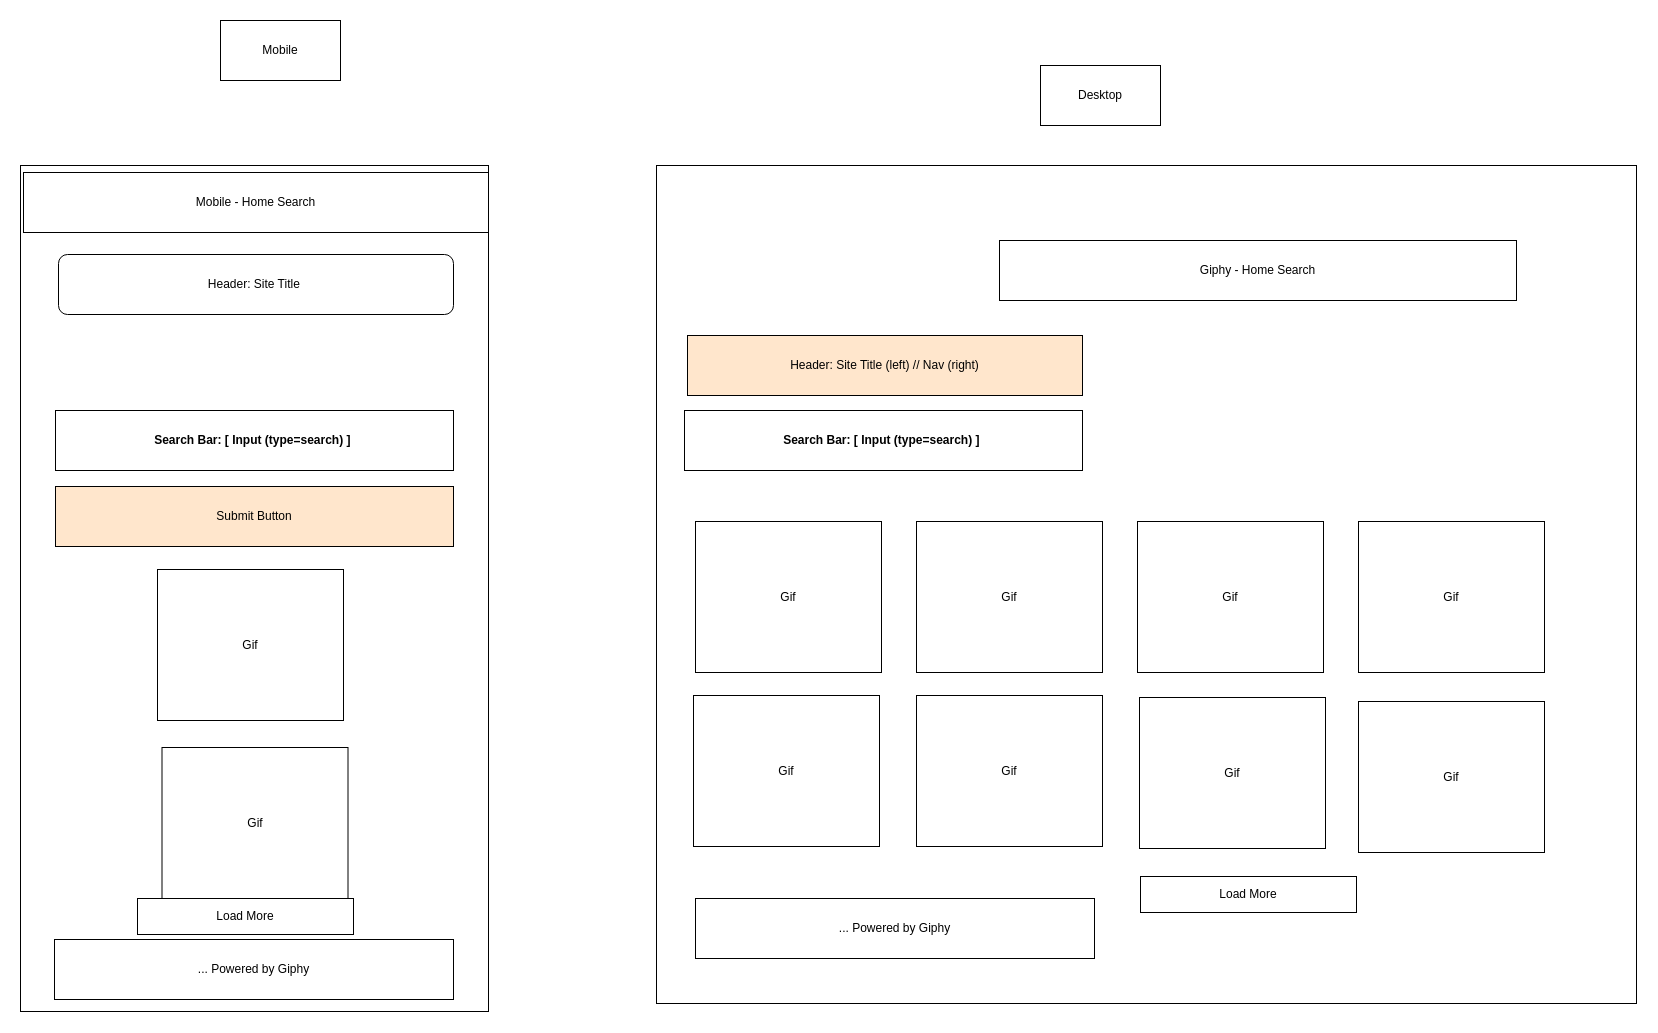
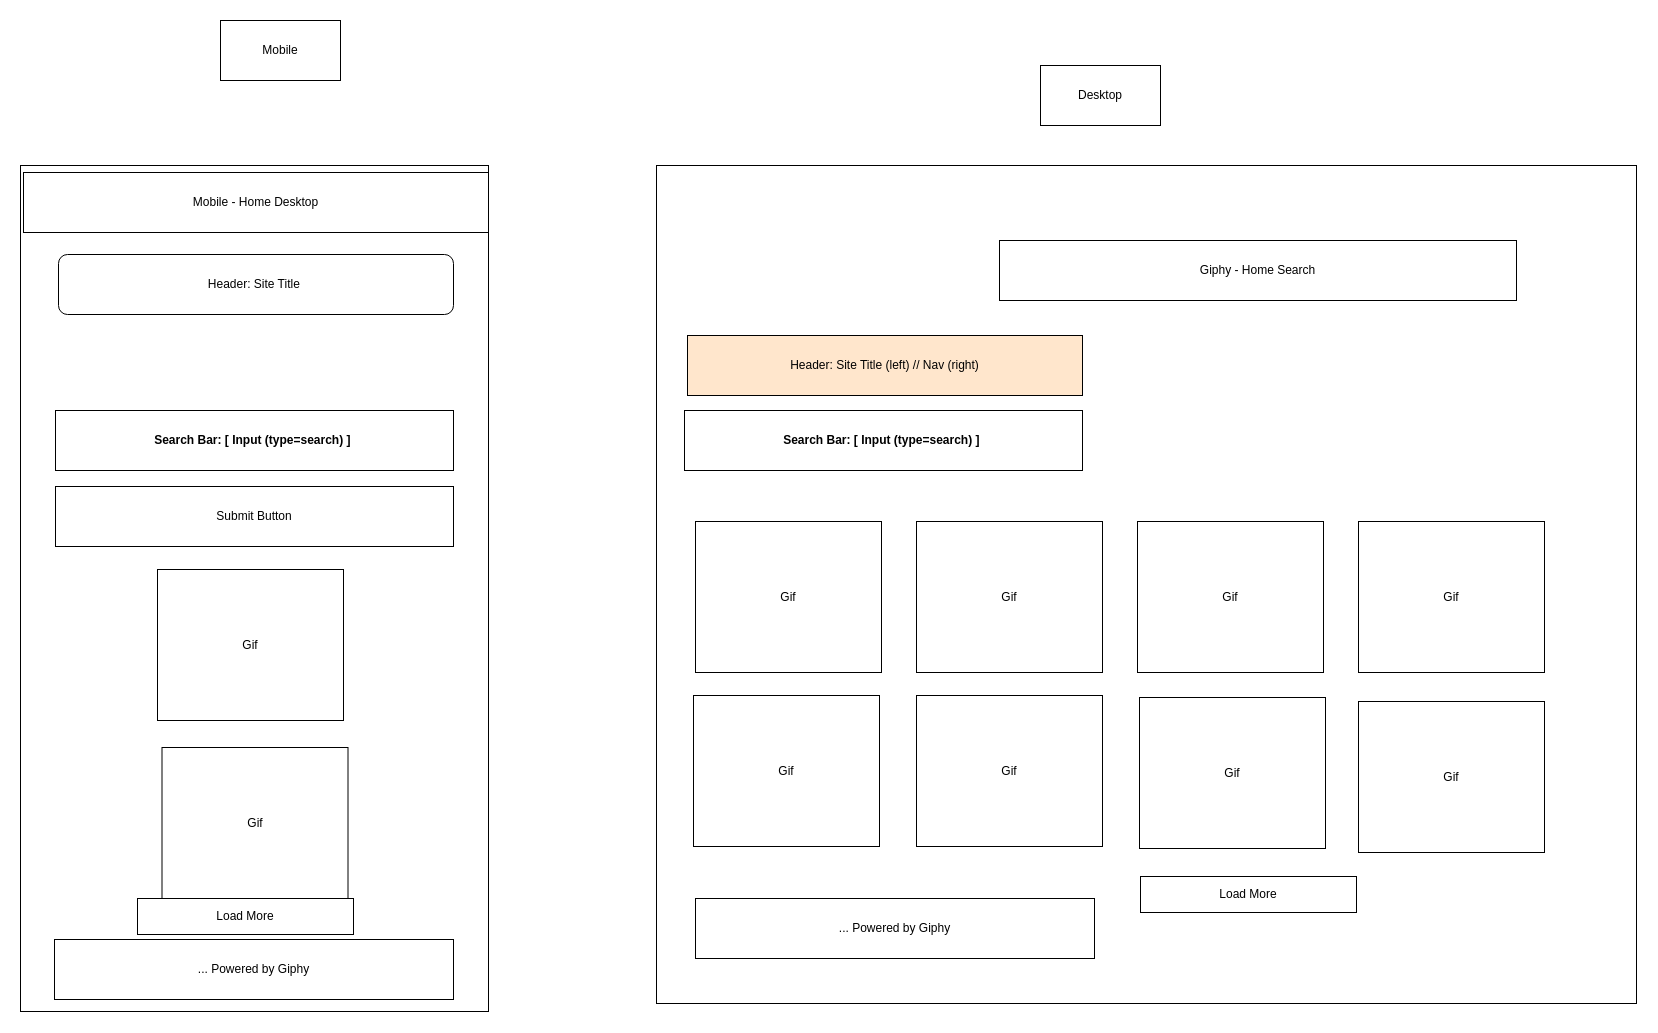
(256, 203) -> (256, 203)
(255, 517) -> (255, 517)
